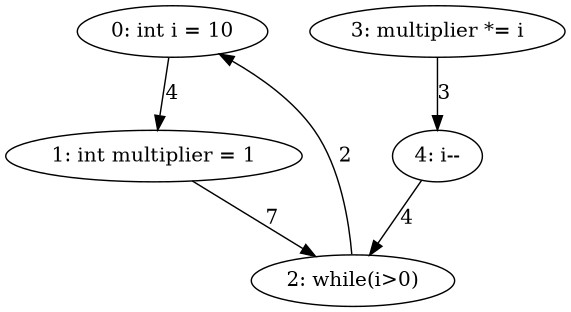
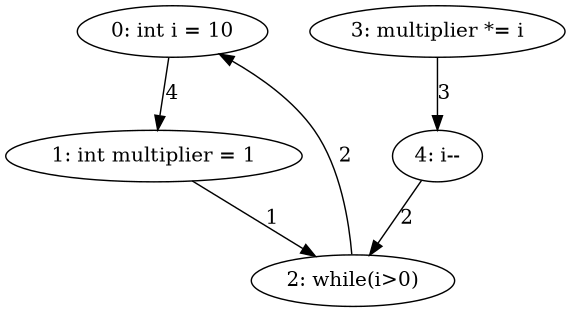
(273, 218) -> (273, 218)
(407, 218) -> (407, 218)
